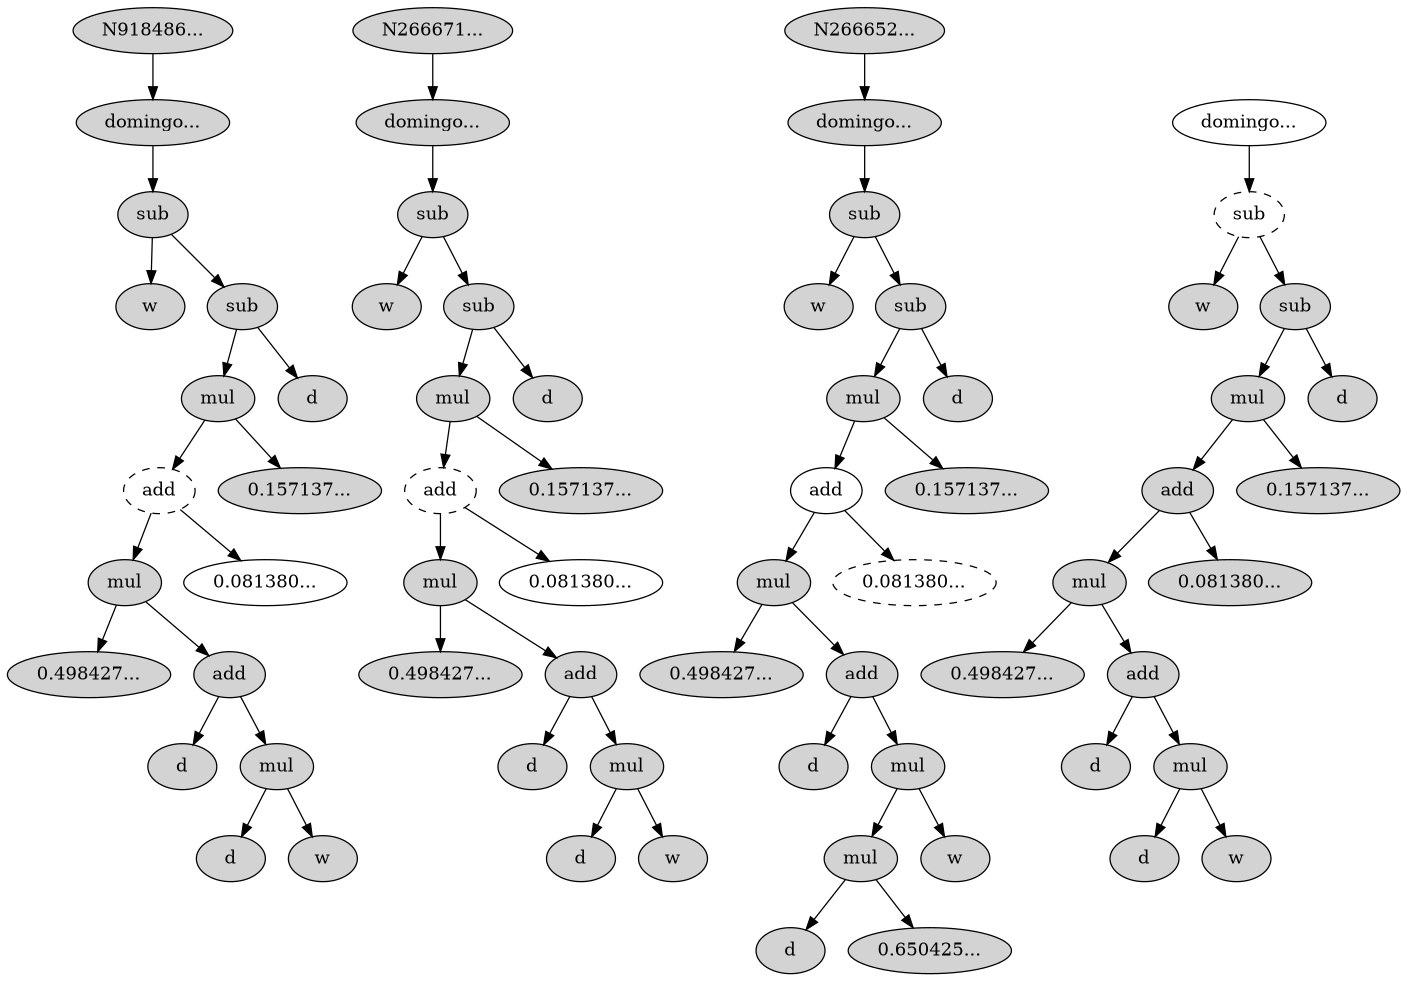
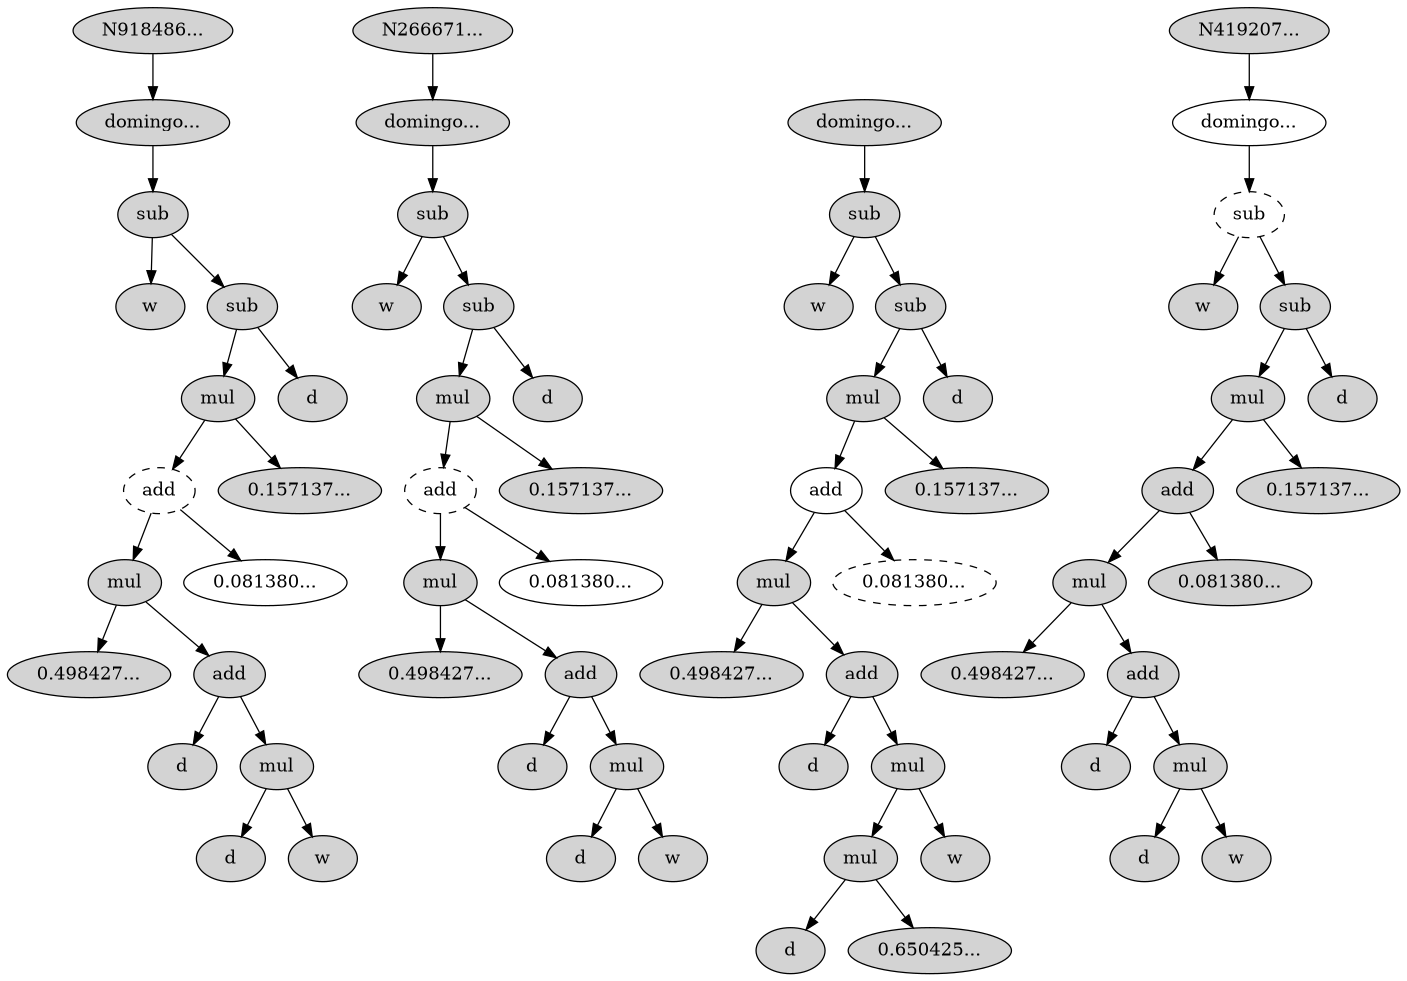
(865, 31) -> none
none -> (1249, 31)
